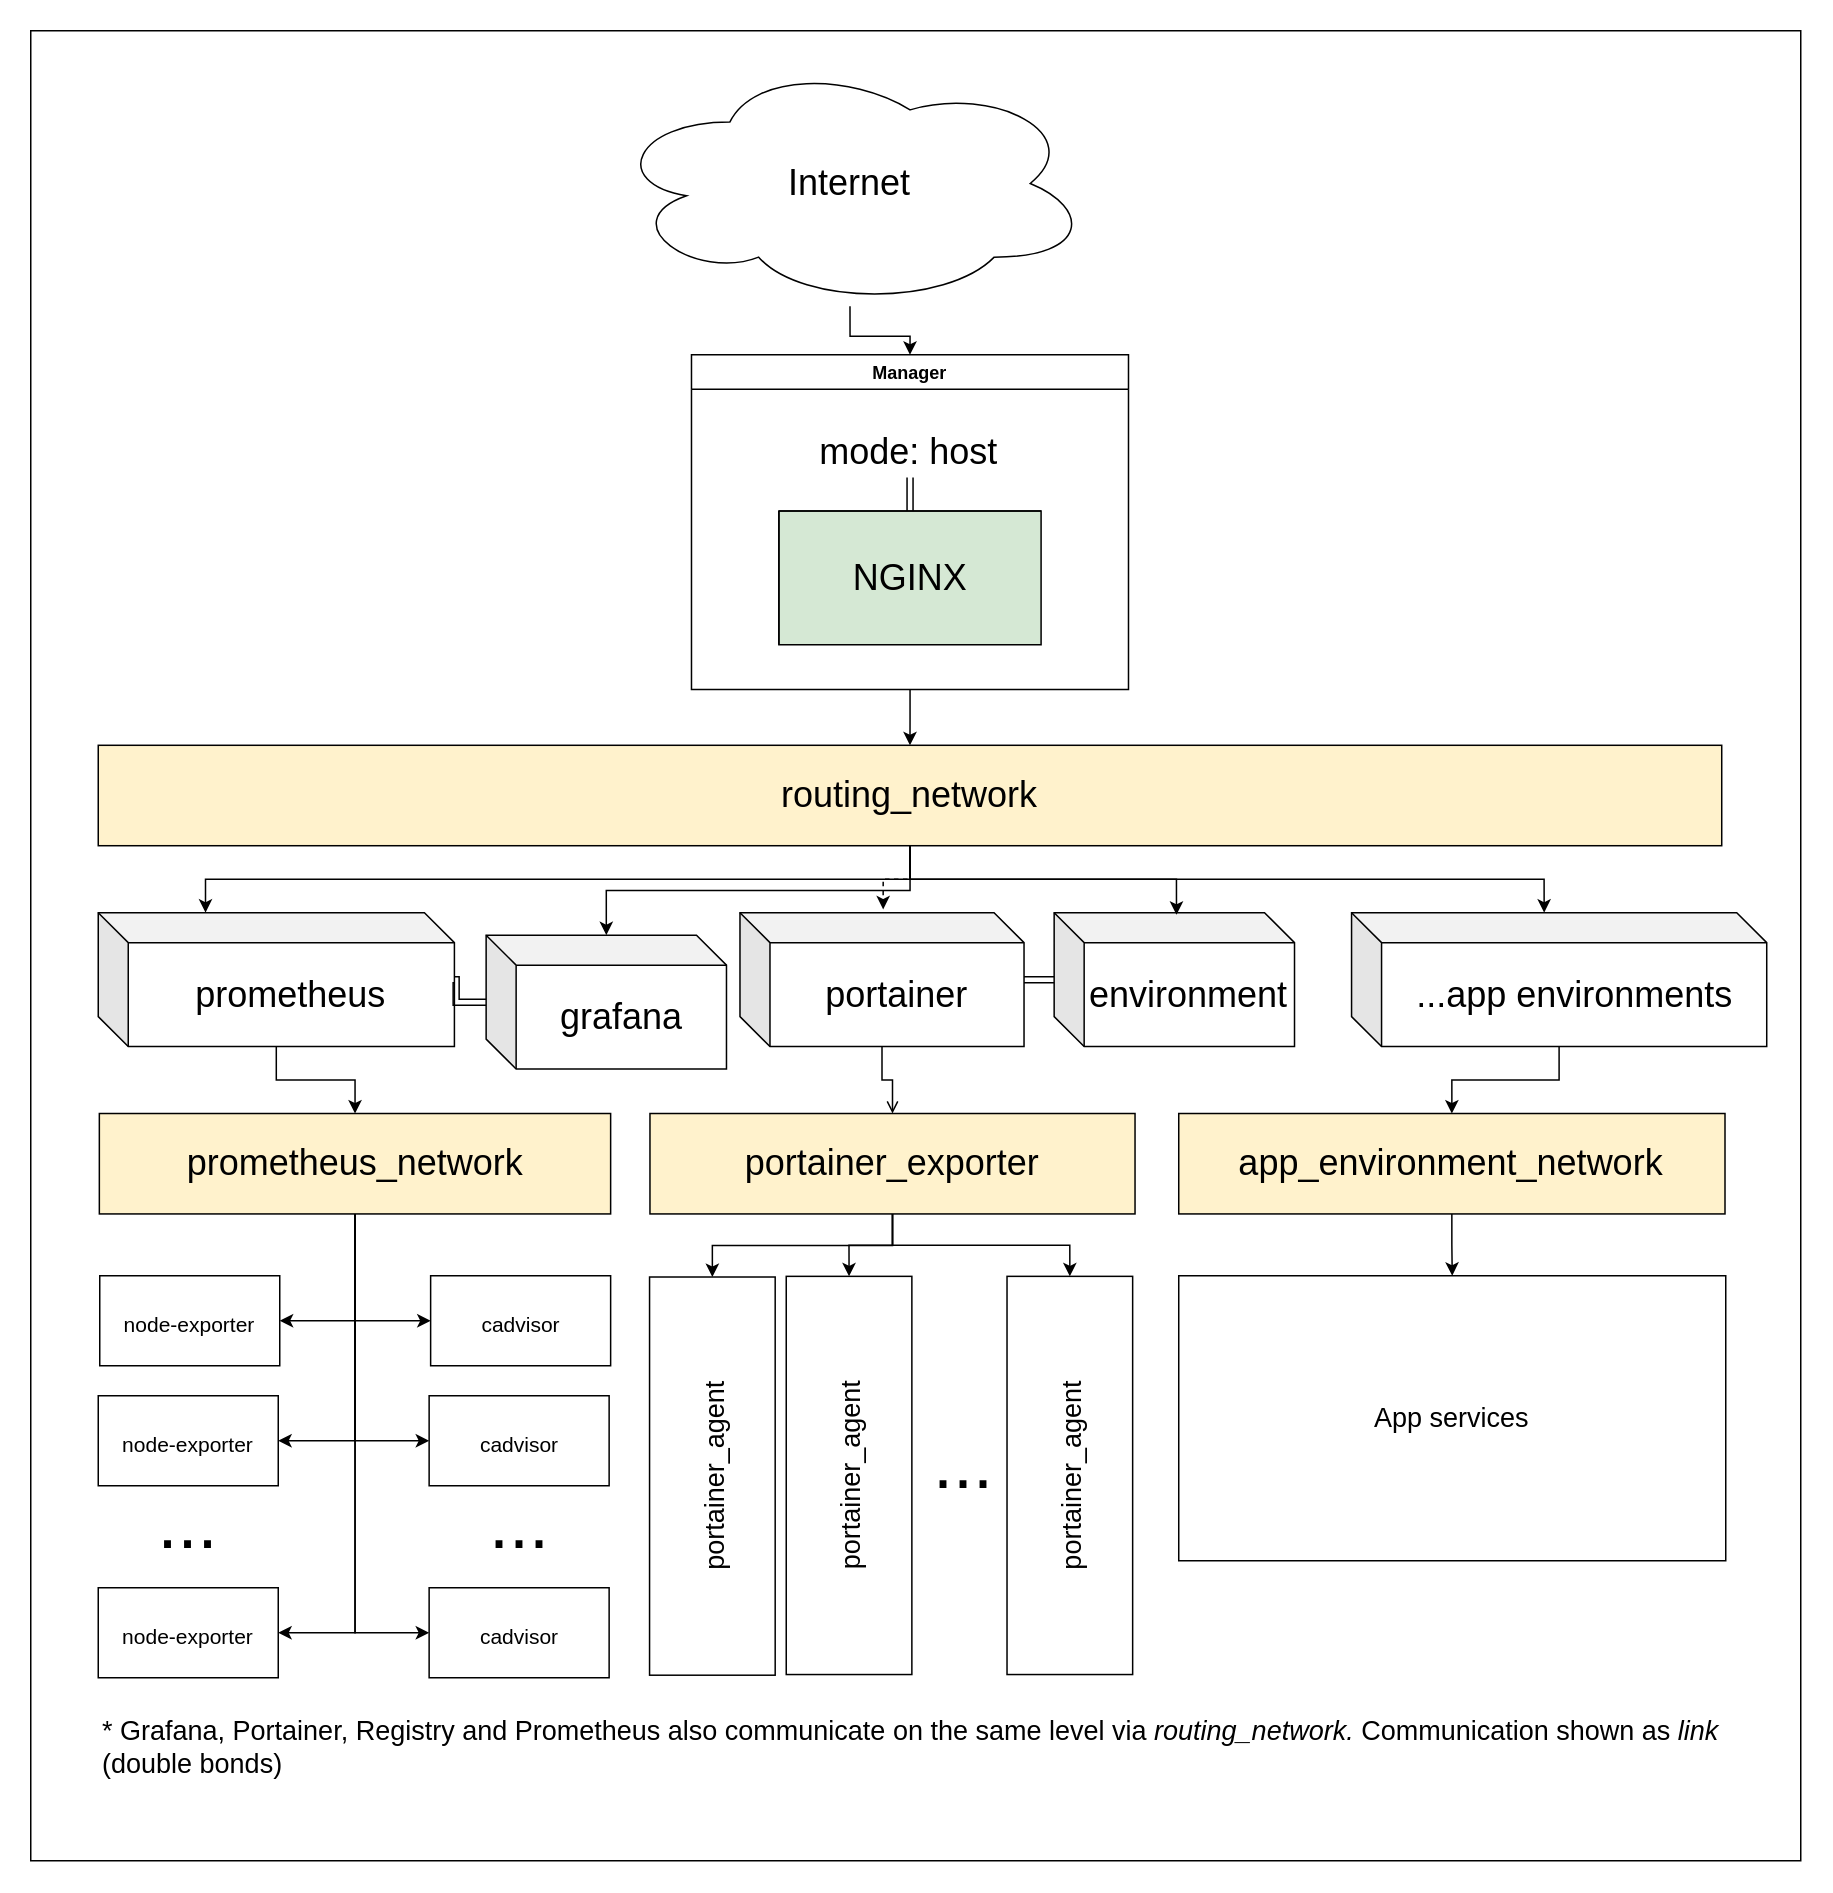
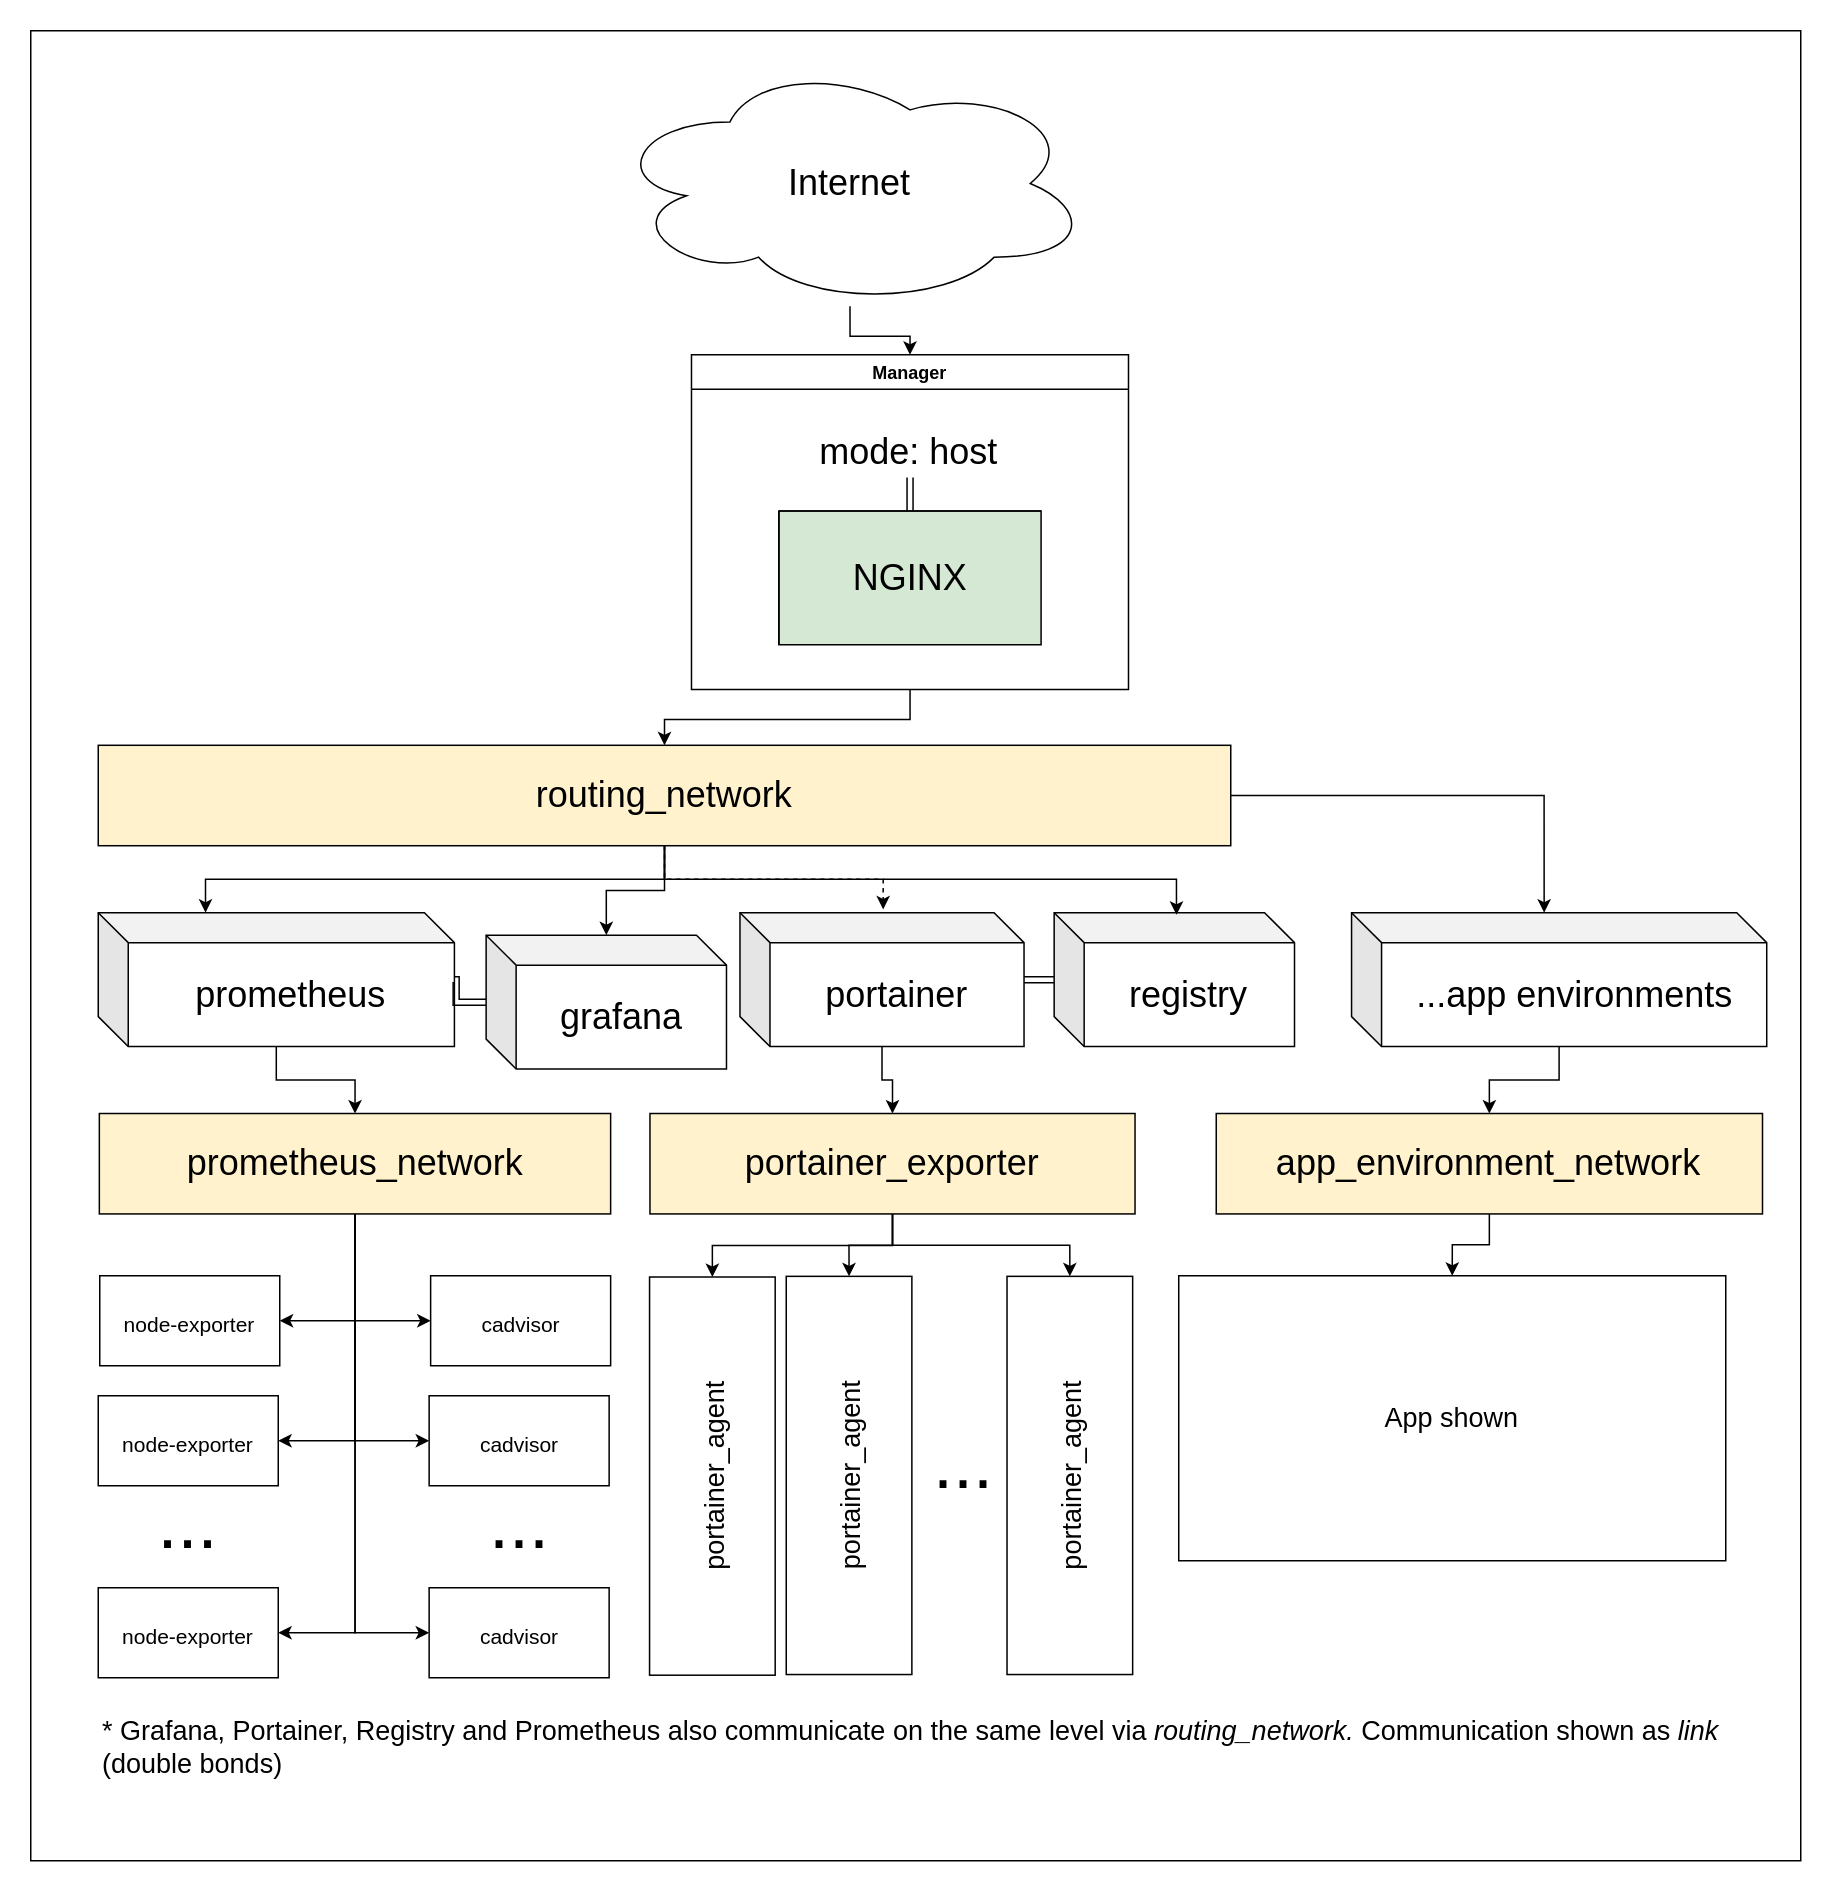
(910, 796) -> (665, 796)
(1189, 995) -> (1189, 995)
(893, 1104) -> (893, 1102)
(1452, 1164) -> (1489, 1164)
(1452, 1418) -> (1452, 1418)
